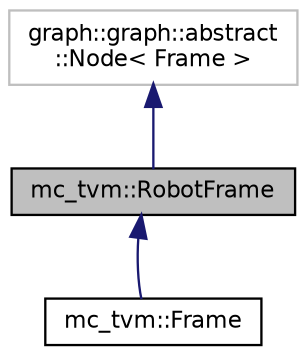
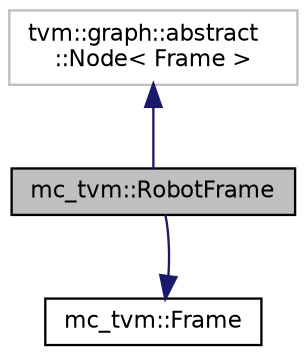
(153, 48) -> (153, 48)
(138, 269) -> (169, 245)
